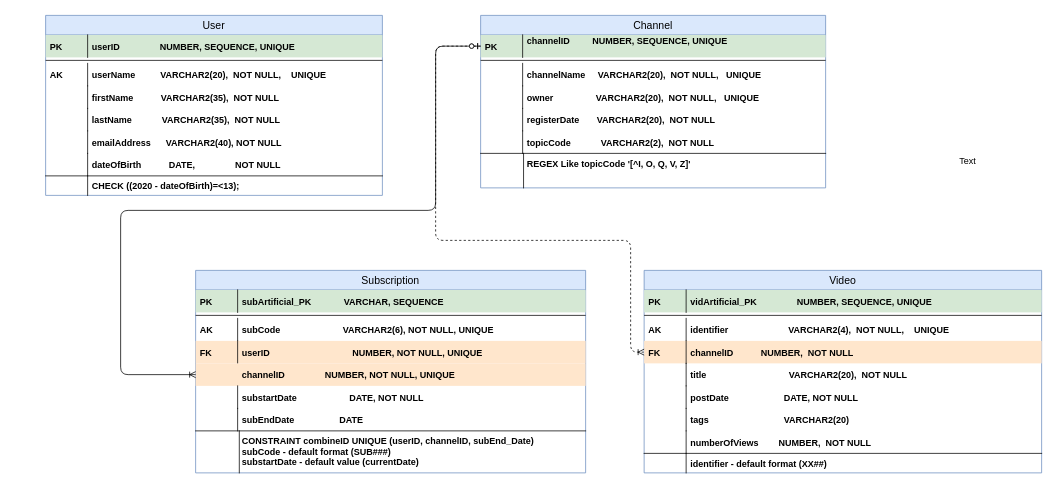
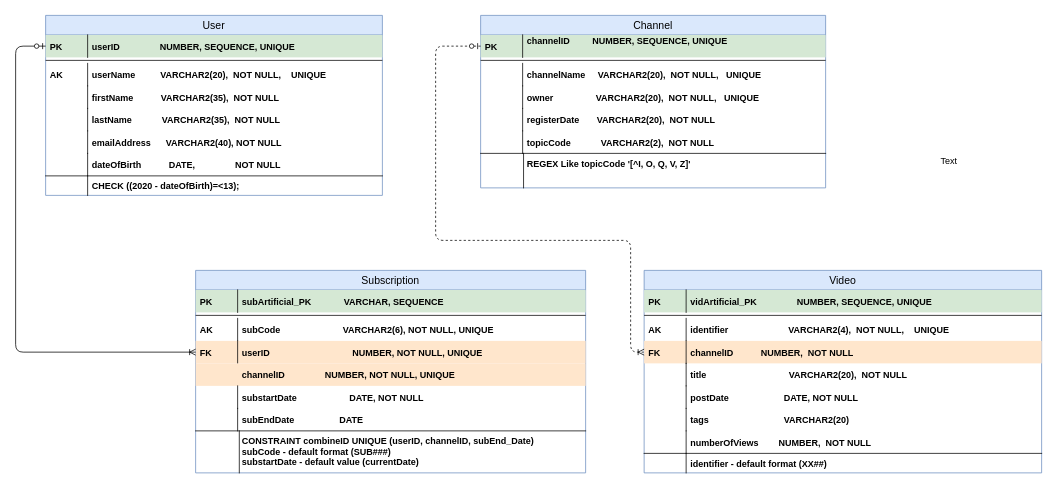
(967, 161) -> (948, 161)
(162, 210) -> none
none -> (15, 274)
